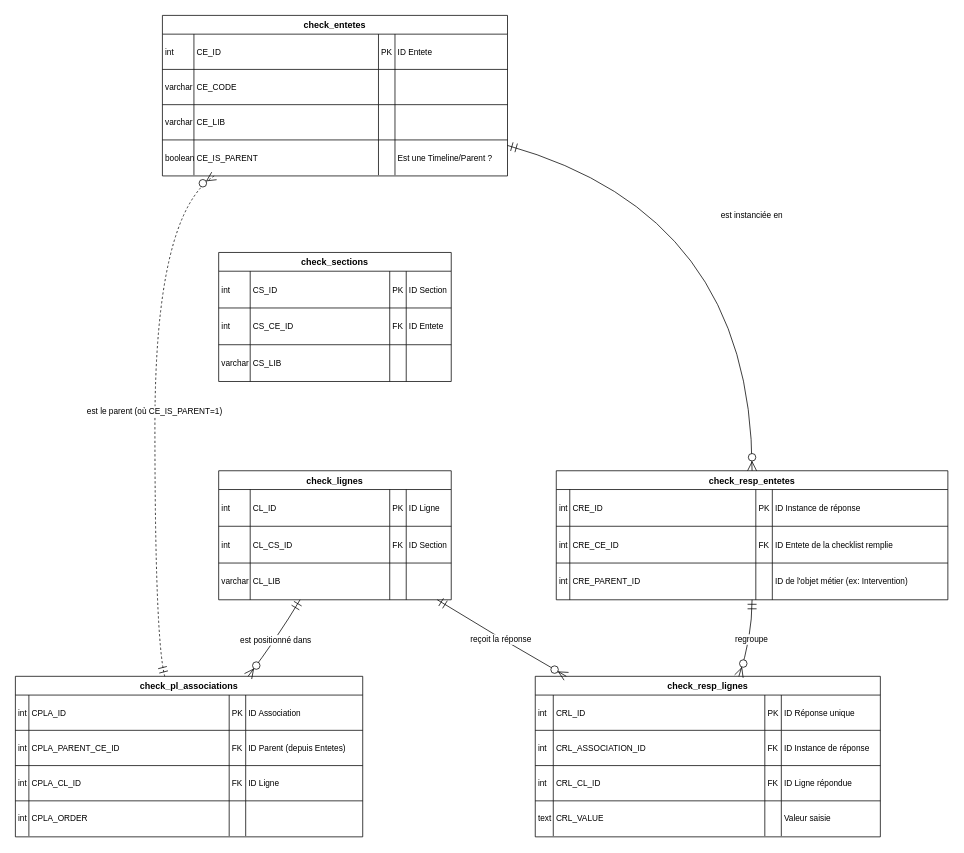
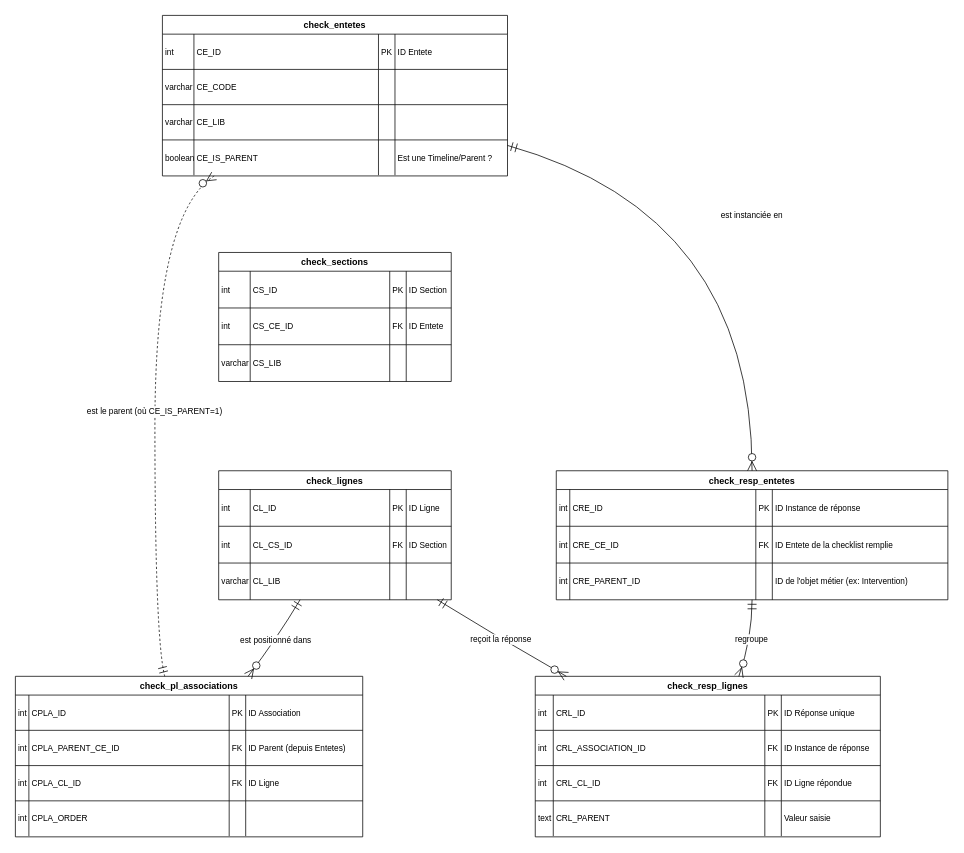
(577, 819) -> (579, 819)
